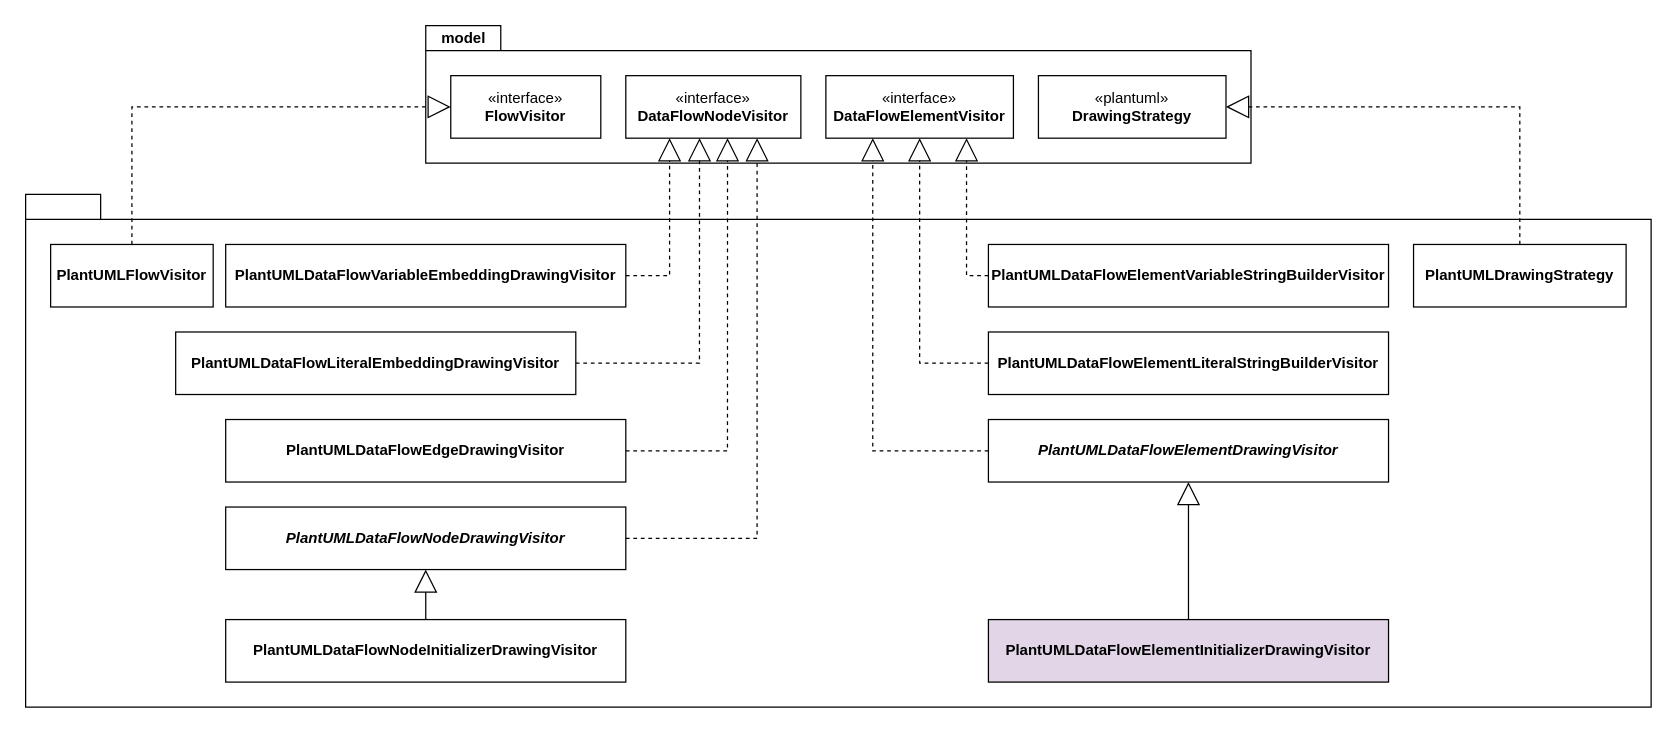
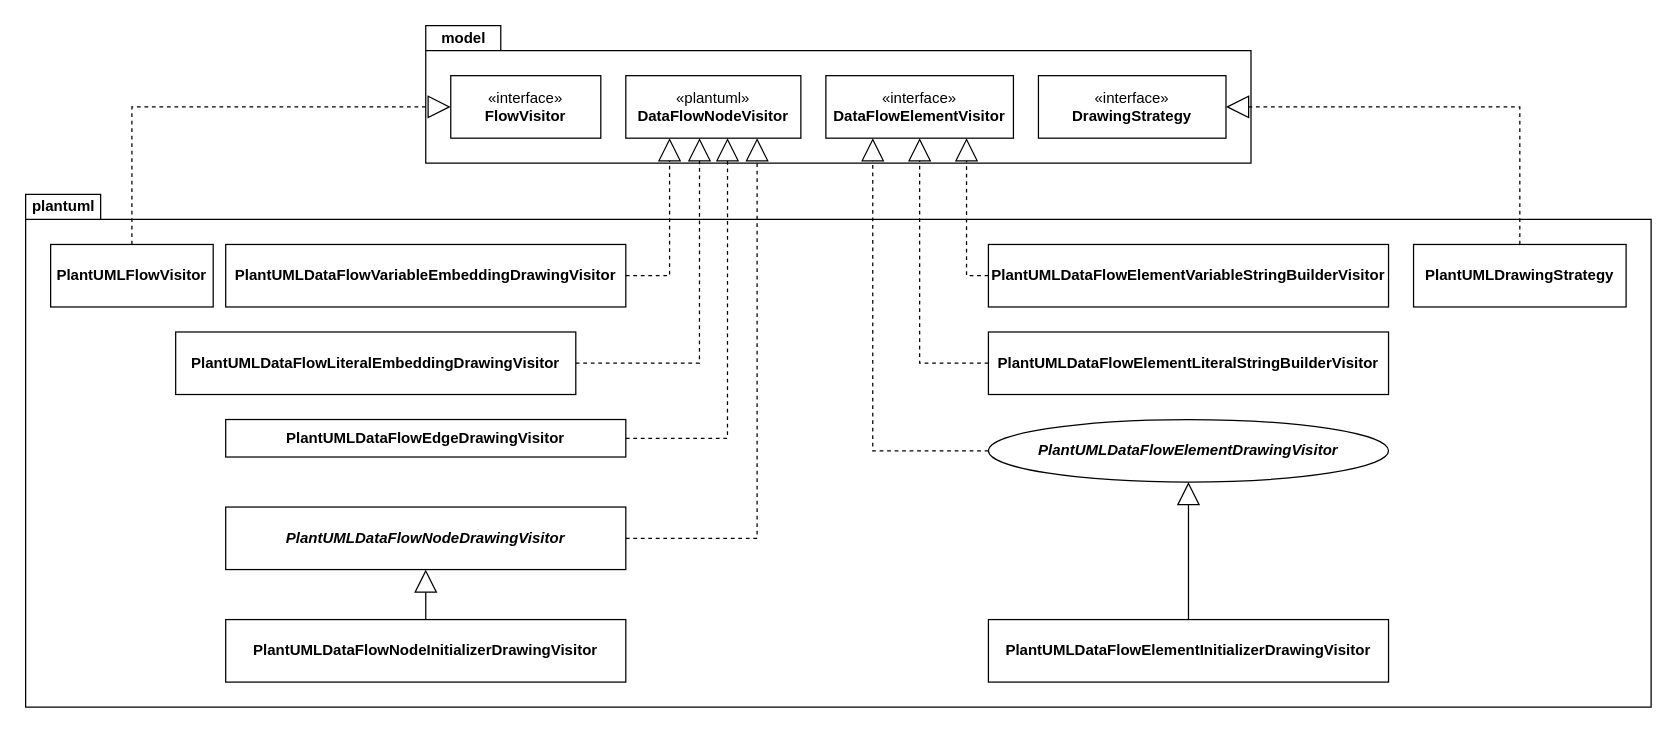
(713, 107) -> (713, 107)
(1132, 107) -> (1132, 107)
none -> (63, 207)
(426, 451) -> (426, 438)
(1188, 451) -> (1188, 451)
(1188, 651) -> (1188, 651)
